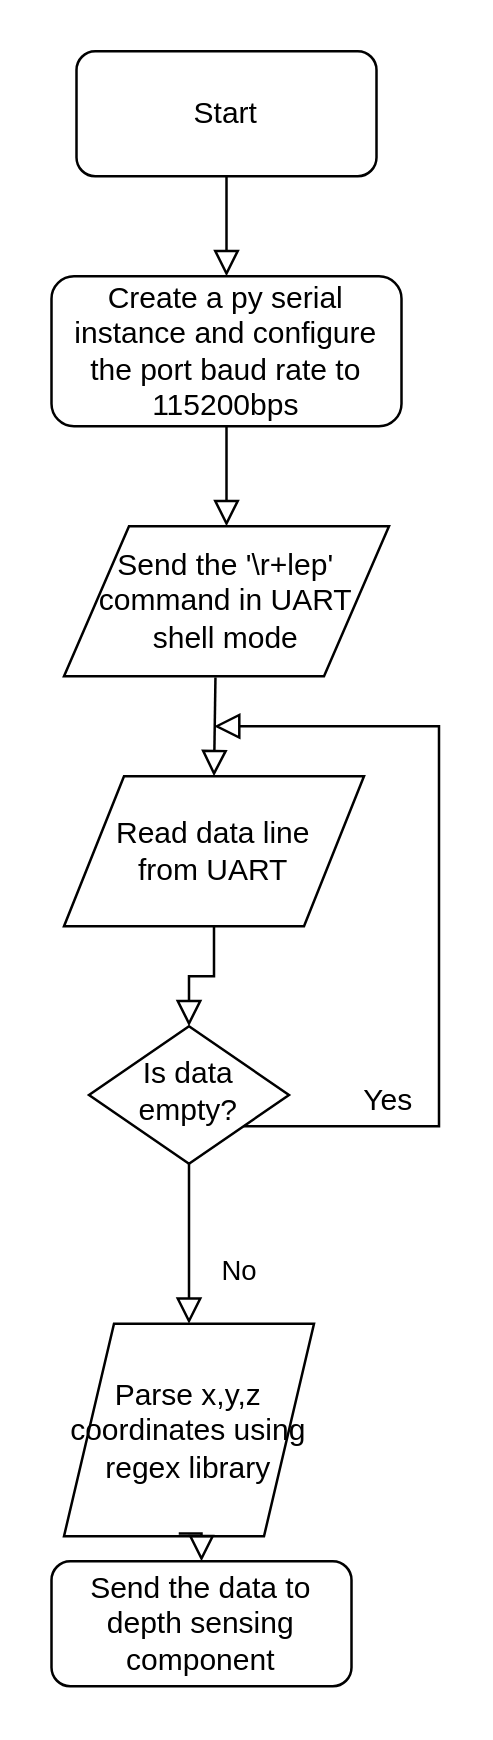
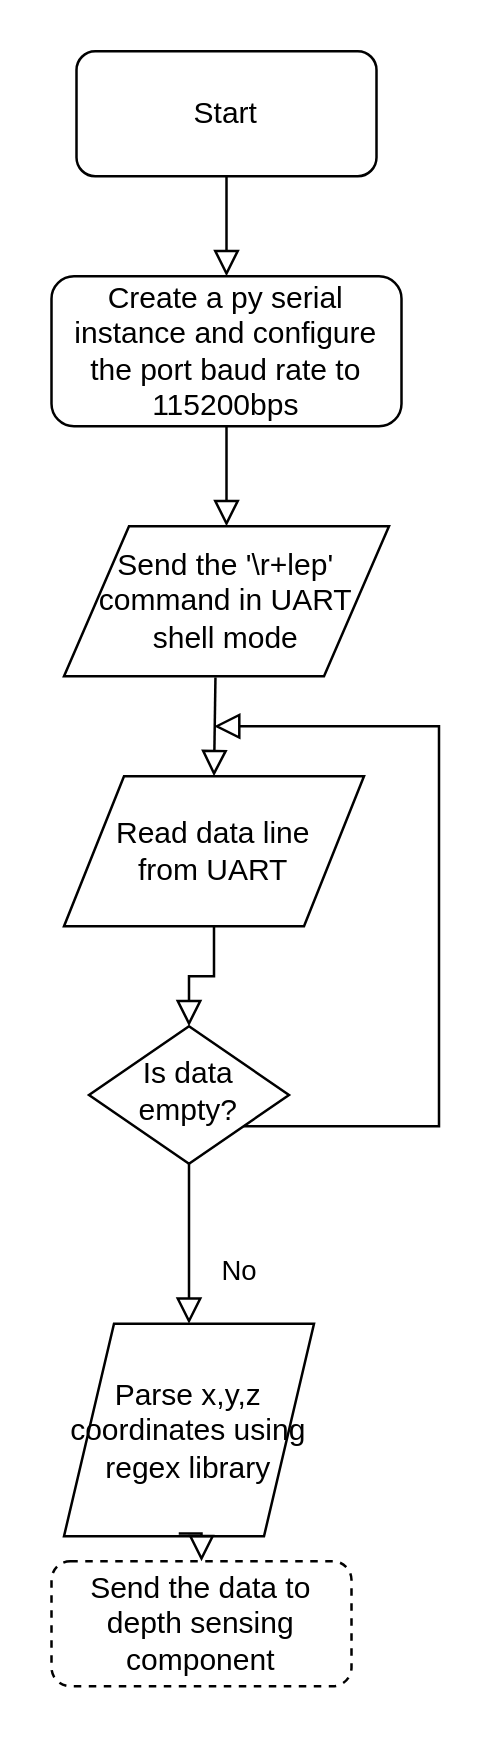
(389, 1101) -> none
(201, 1624) -> (201, 1624)
